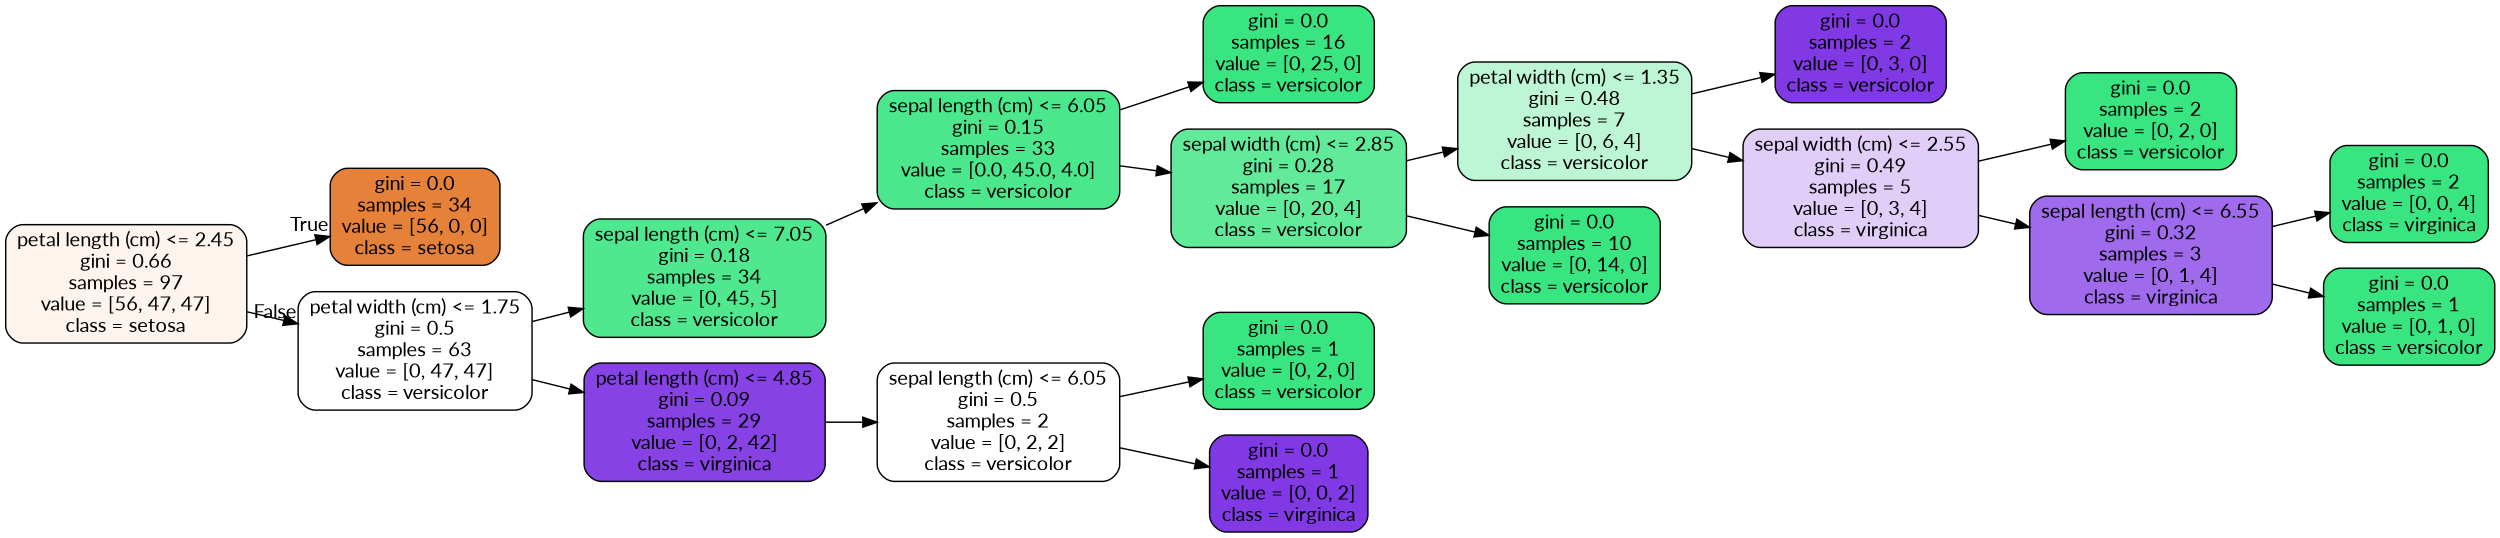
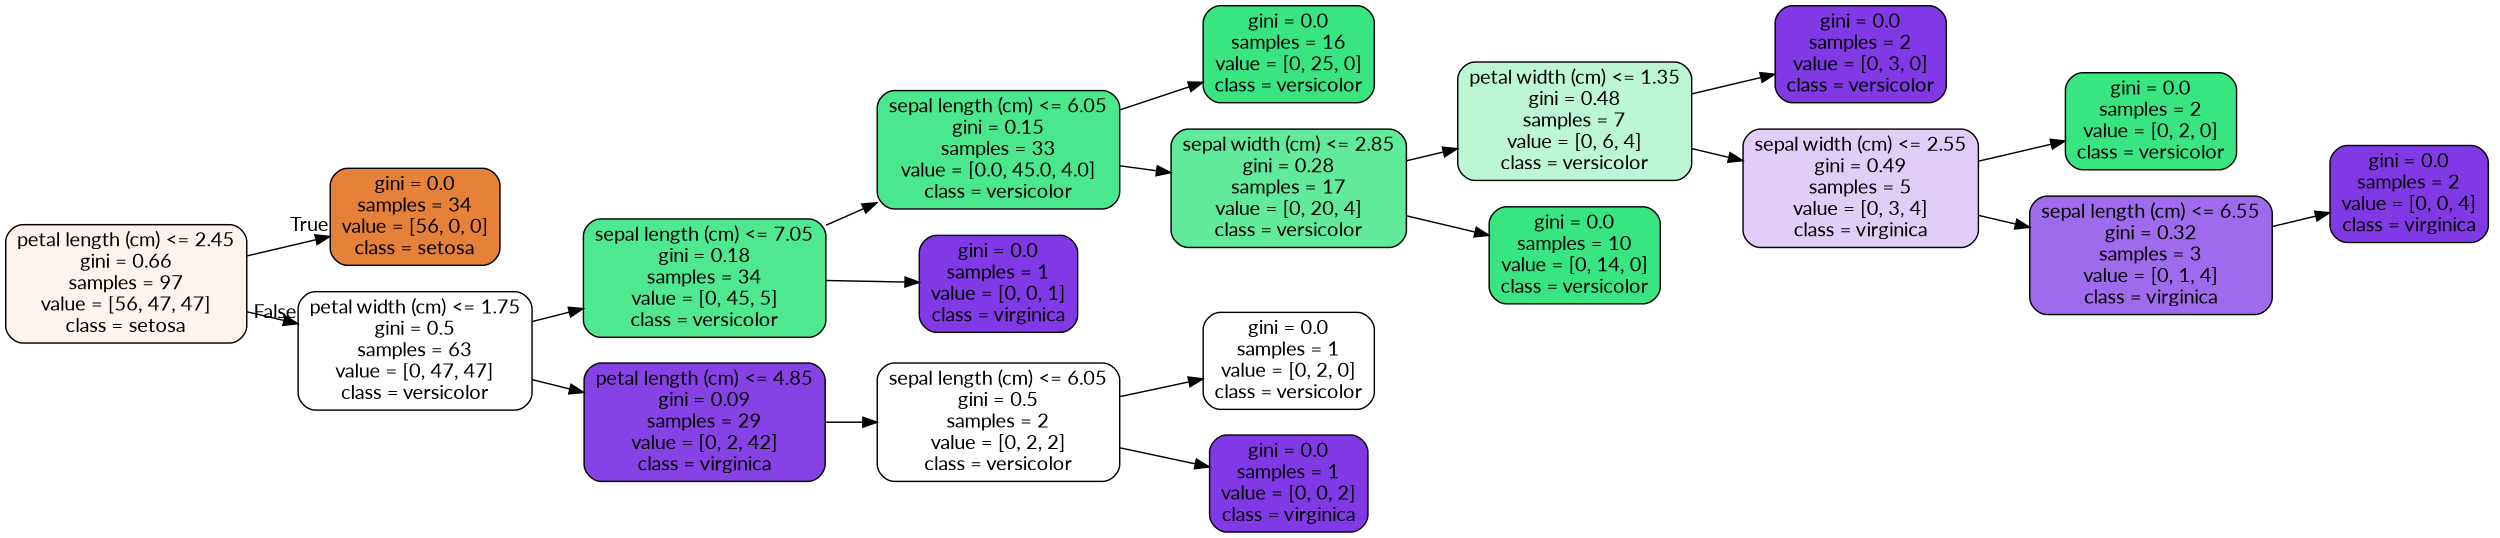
(2409, 194) -> (2409, 194)
none -> (998, 284)
(2409, 317) -> none
(1289, 361) -> (1289, 361)
